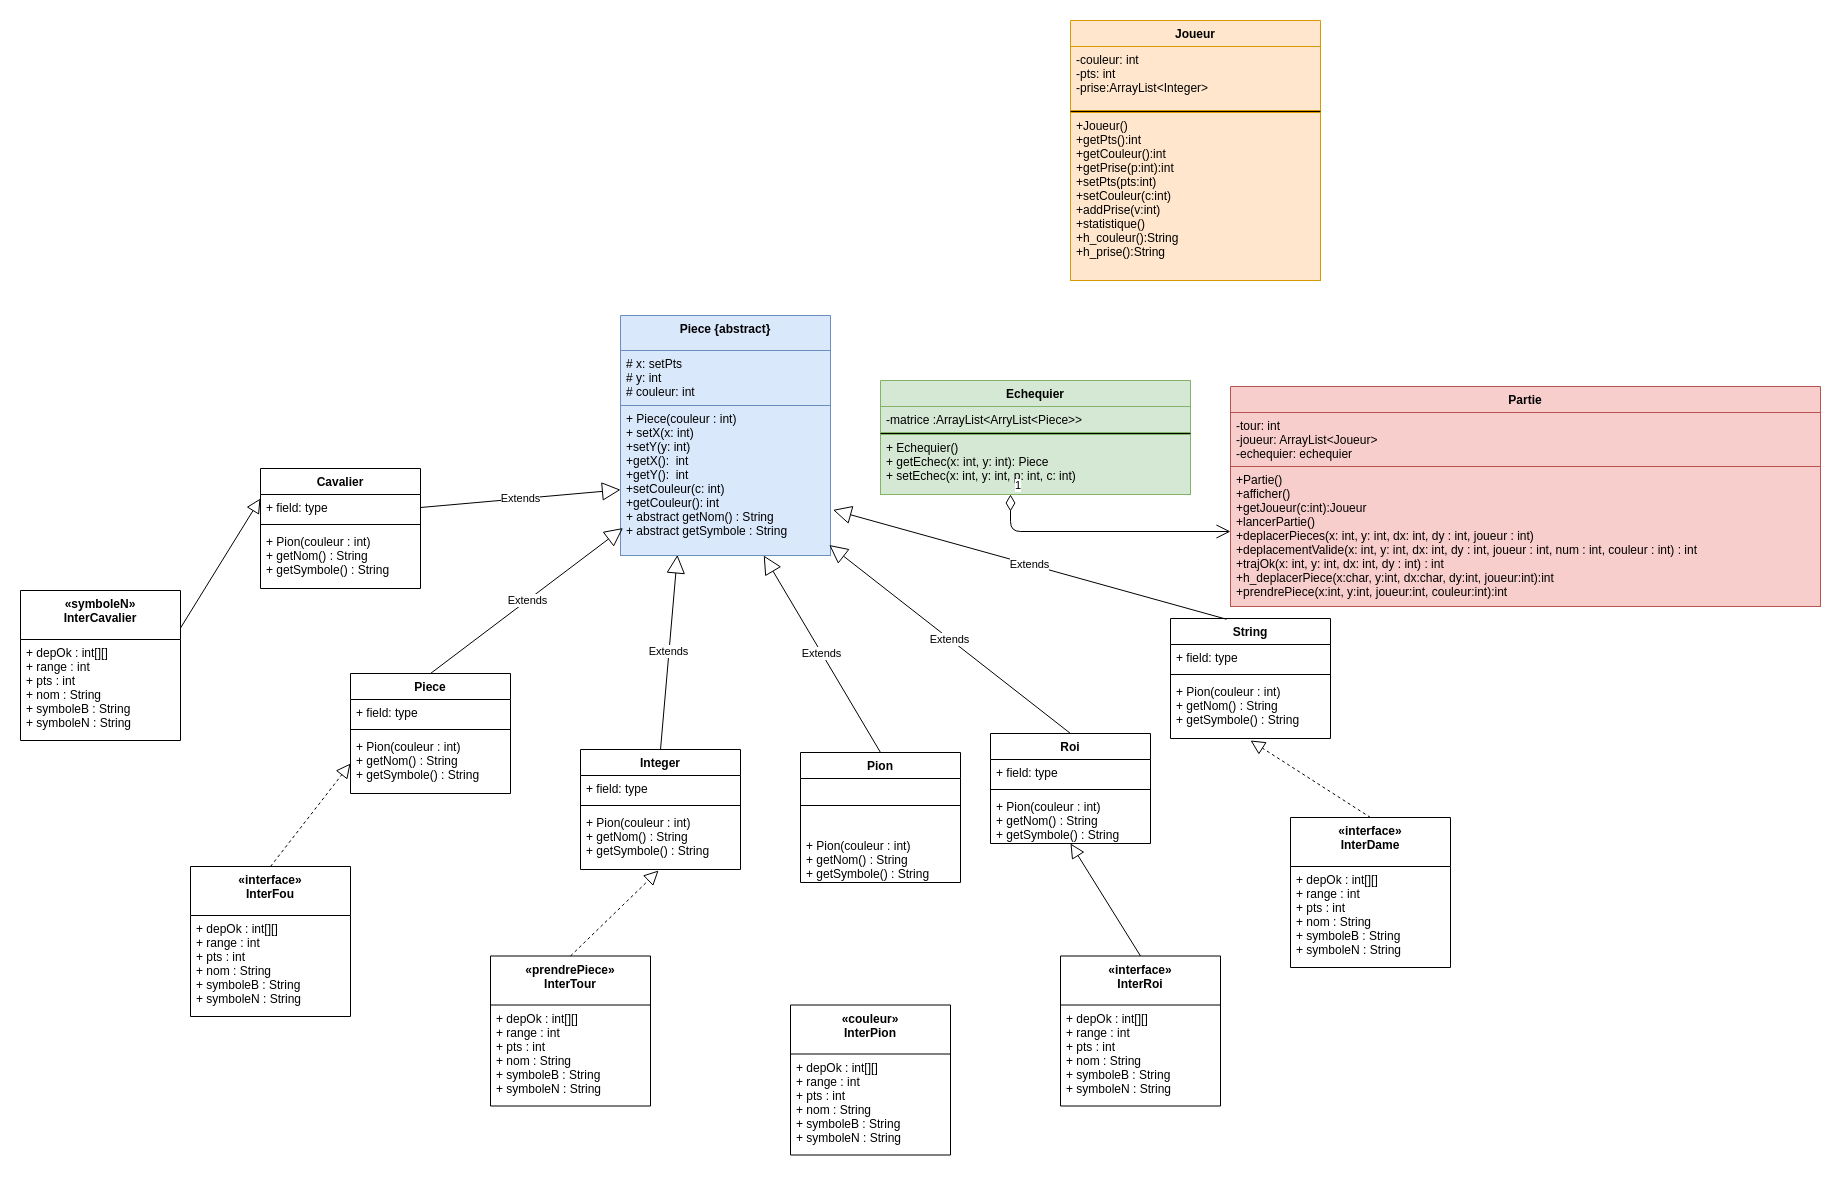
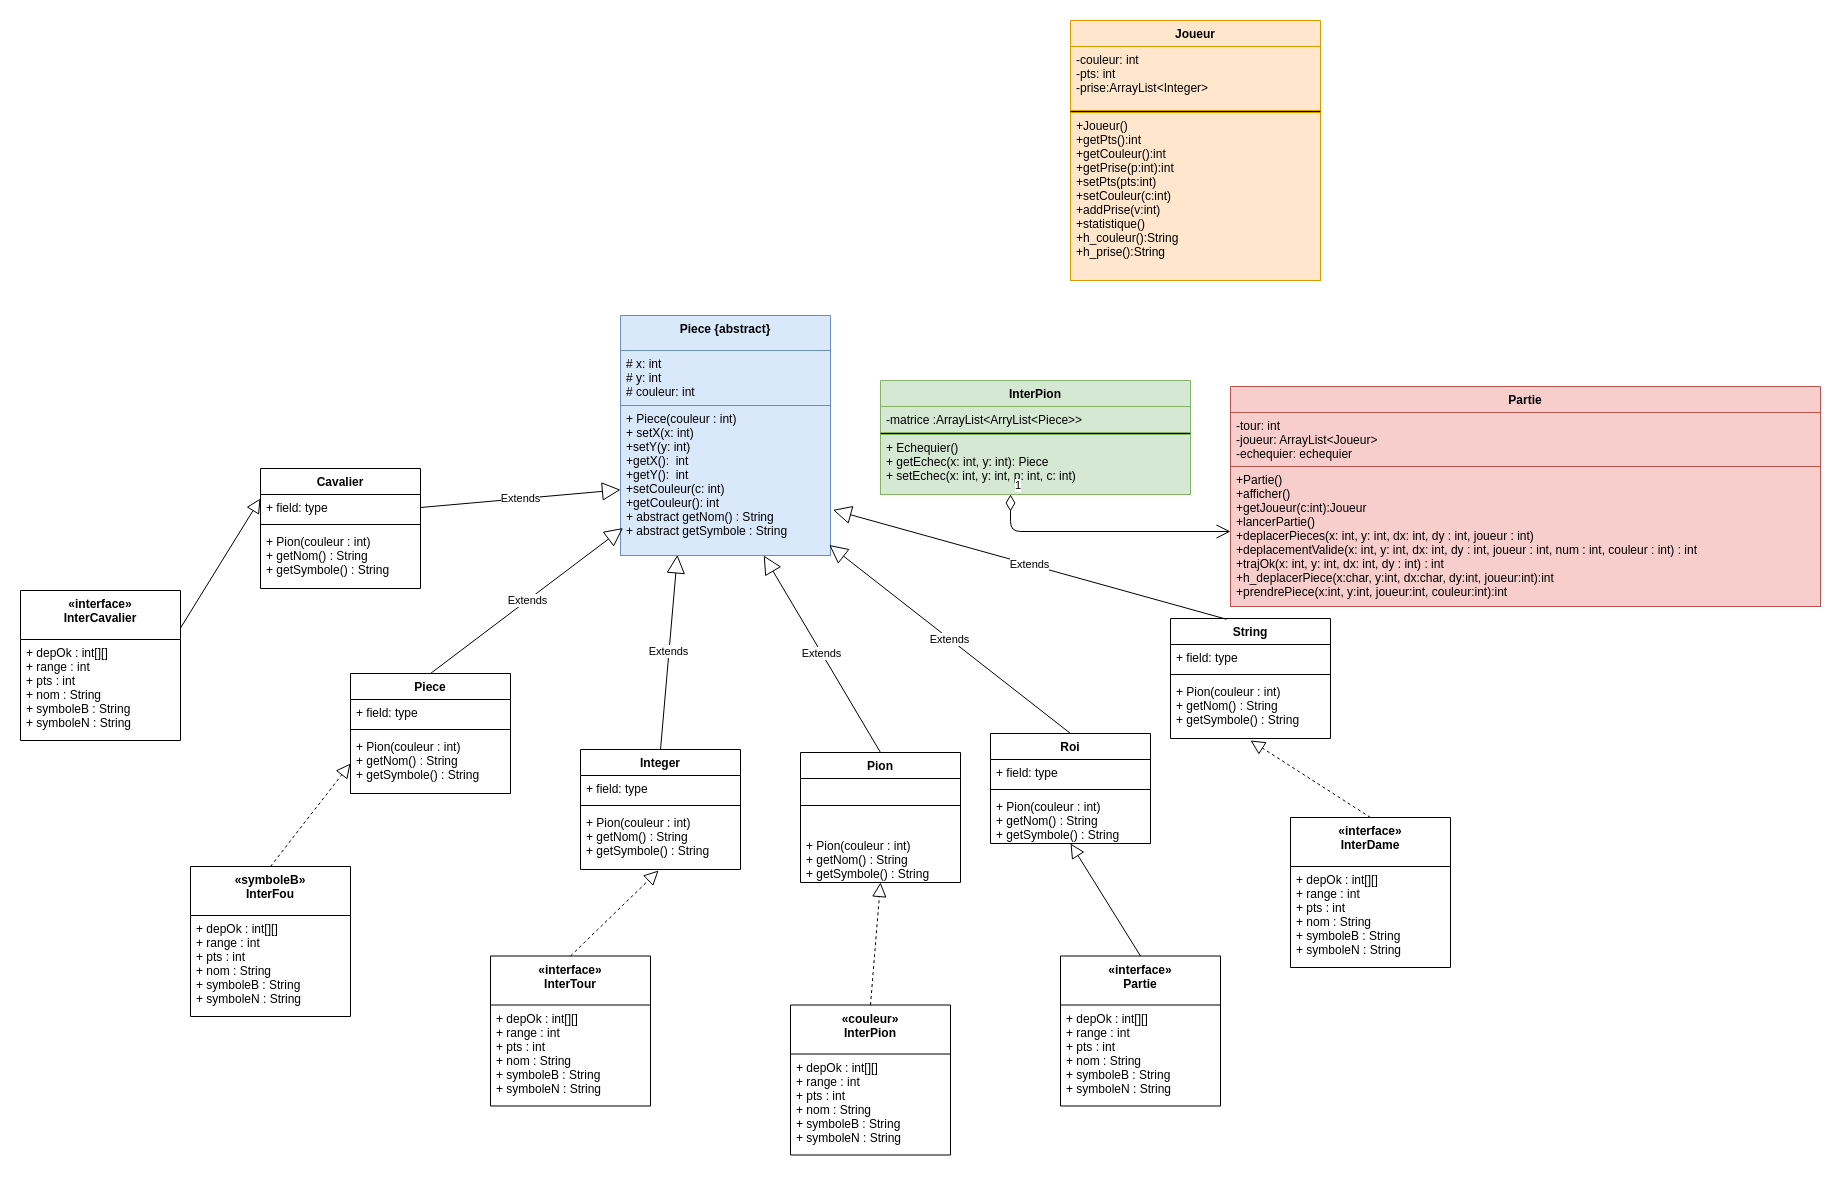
(658, 364) -> (647, 364)
(1035, 394) -> (1035, 394)
(100, 604) -> (100, 604)
(270, 880) -> (270, 880)
none -> (875, 951)
(570, 970) -> (570, 970)
(1140, 970) -> (1140, 970)
